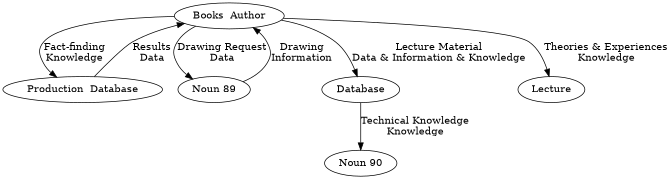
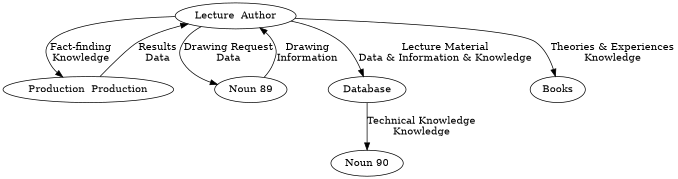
(229, 16) -> (236, 16)
(83, 90) -> (88, 90)
(551, 90) -> (558, 90)
